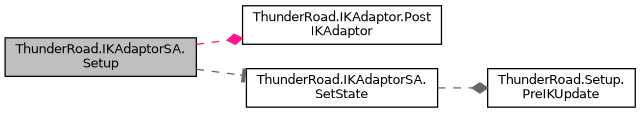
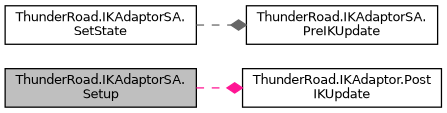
(342, 25) -> (342, 88)
(218, 72) -> none
(561, 88) -> (342, 25)
